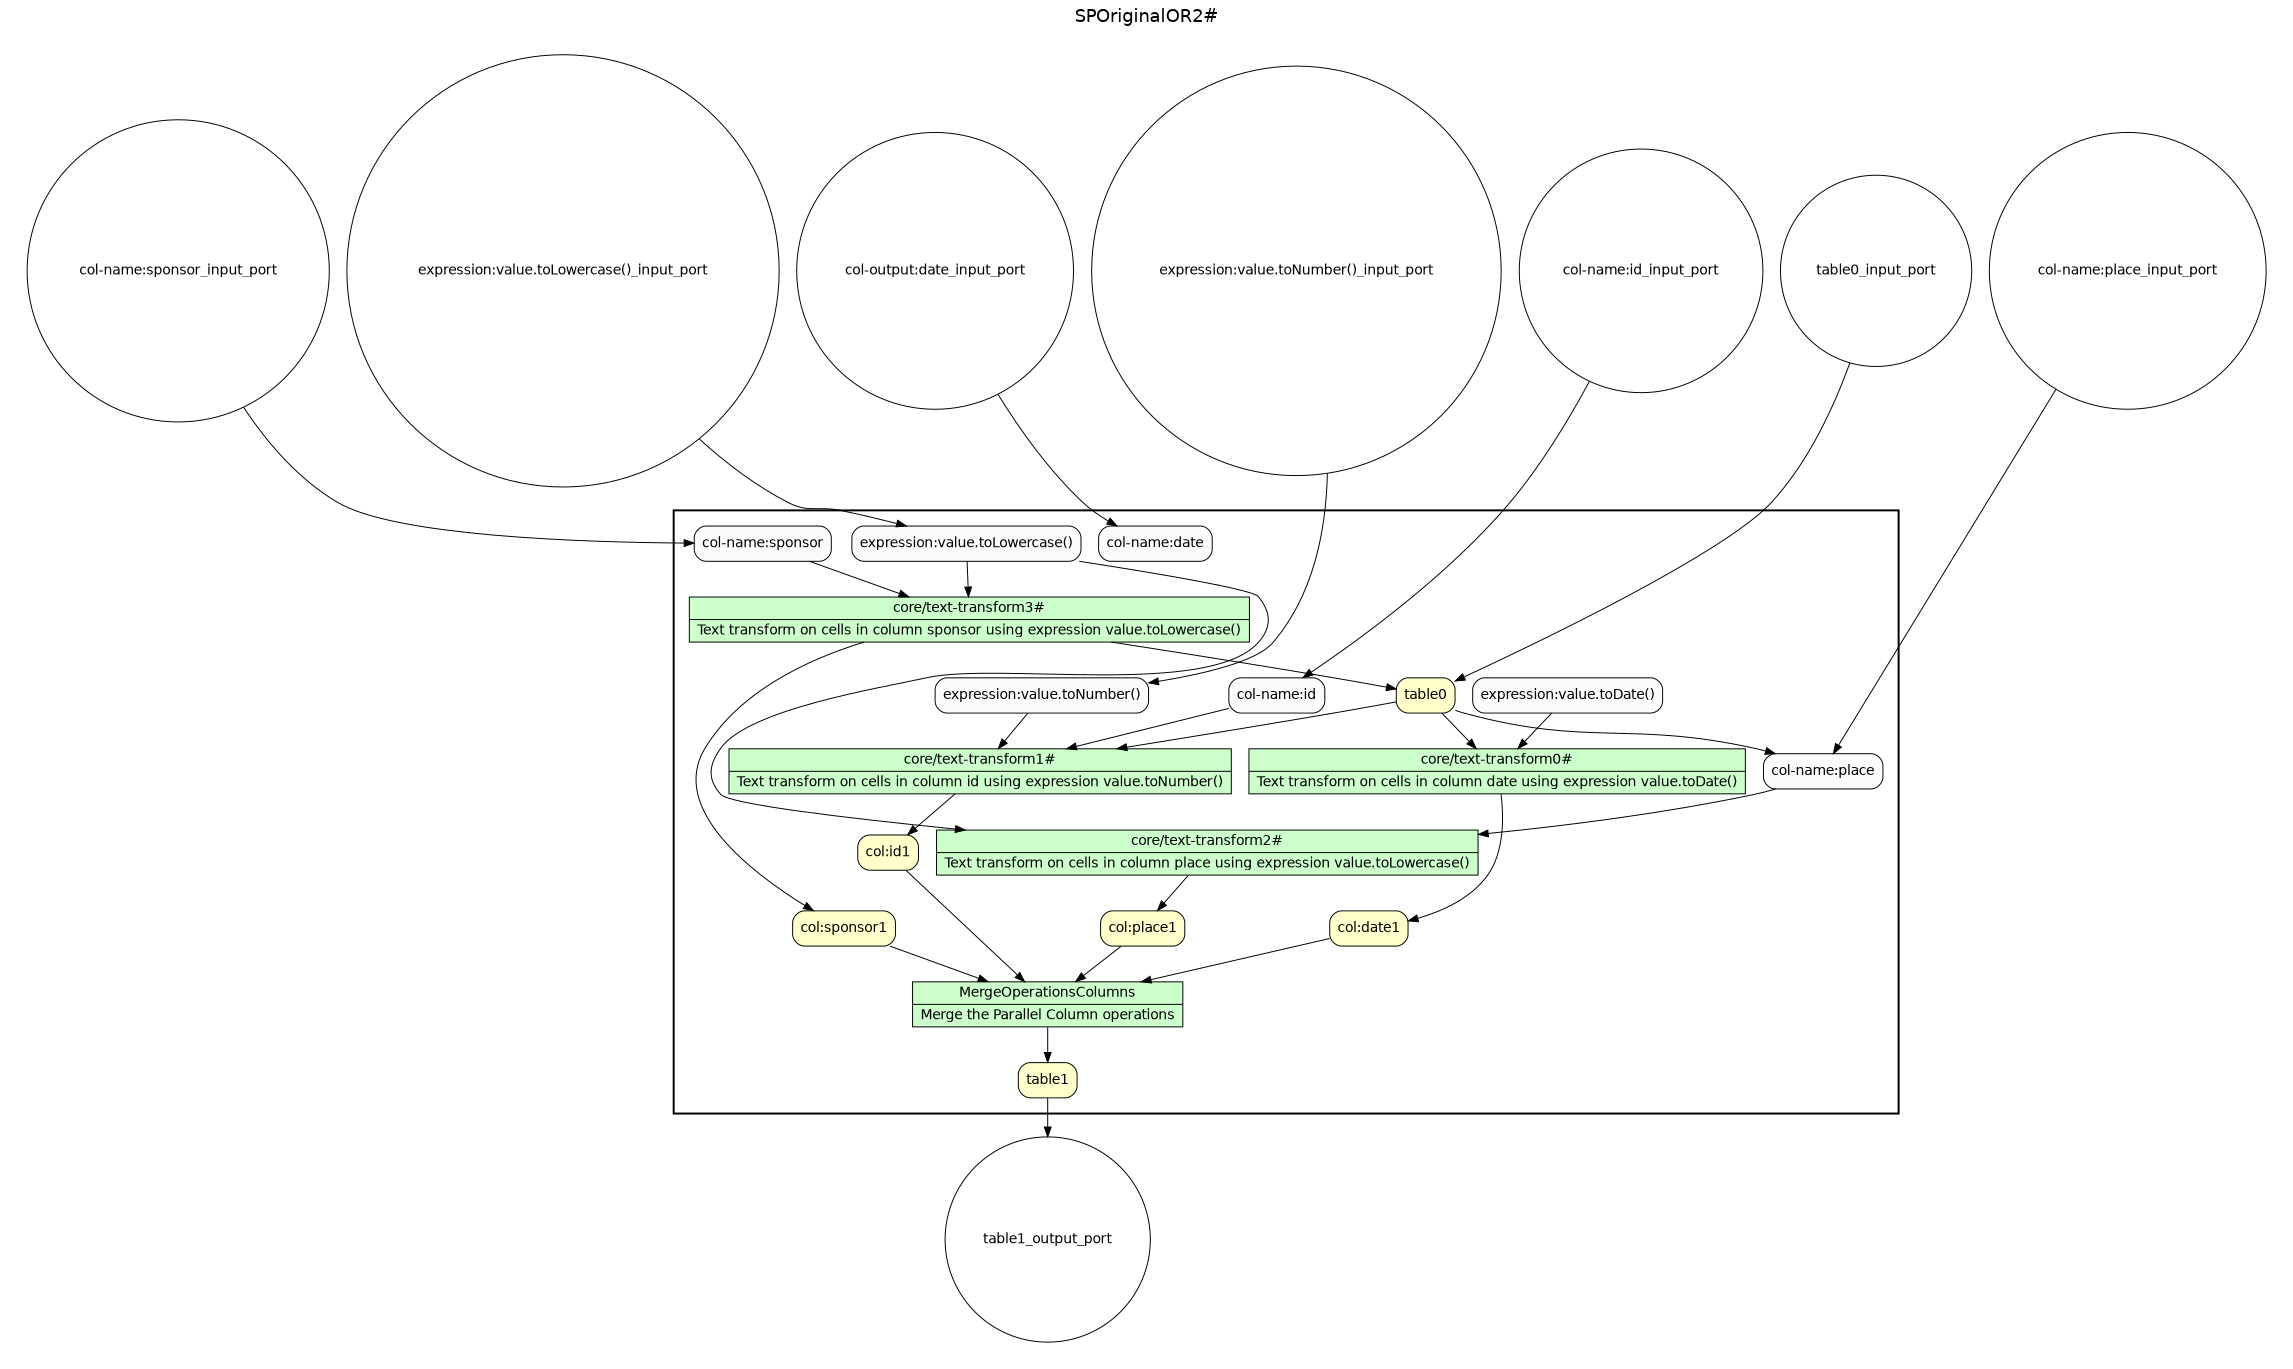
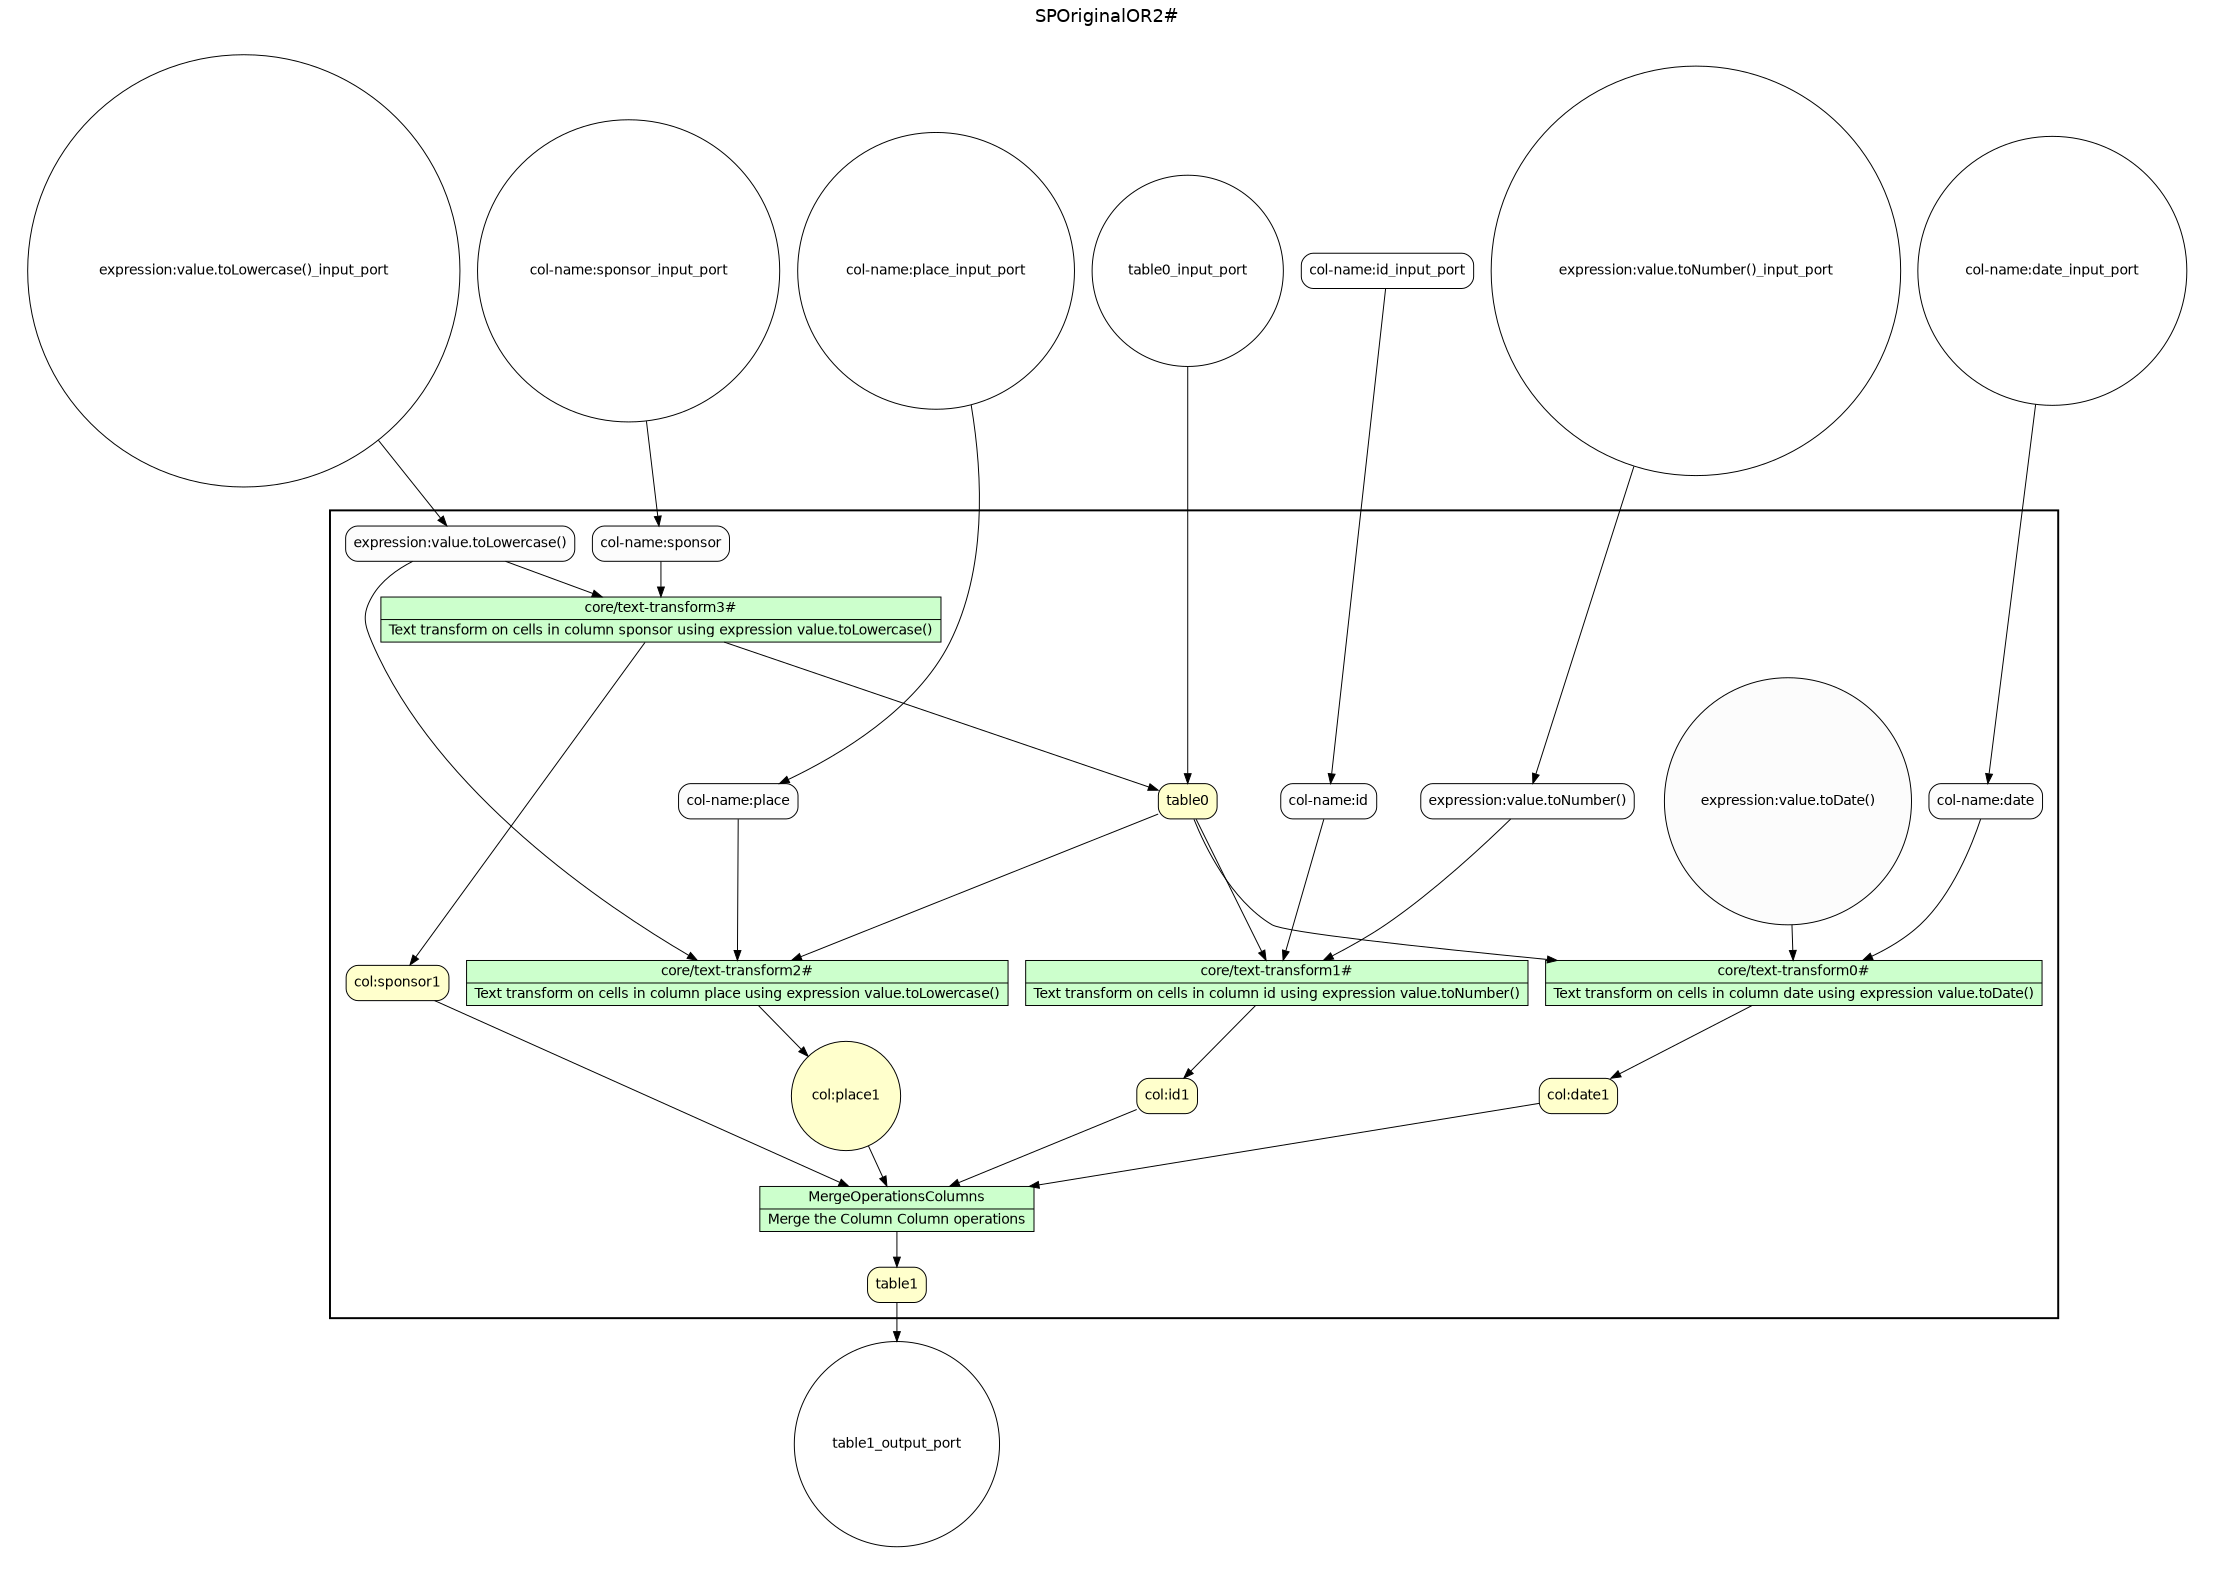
(935, 271) -> (2052, 271)
(1641, 271) -> (1387, 271)
(1568, 695) -> (1788, 801)
(1610, 733) -> (980, 885)
none -> (1941, 900)
(1143, 928) -> (846, 1096)
(1048, 1015) -> (897, 1220)
